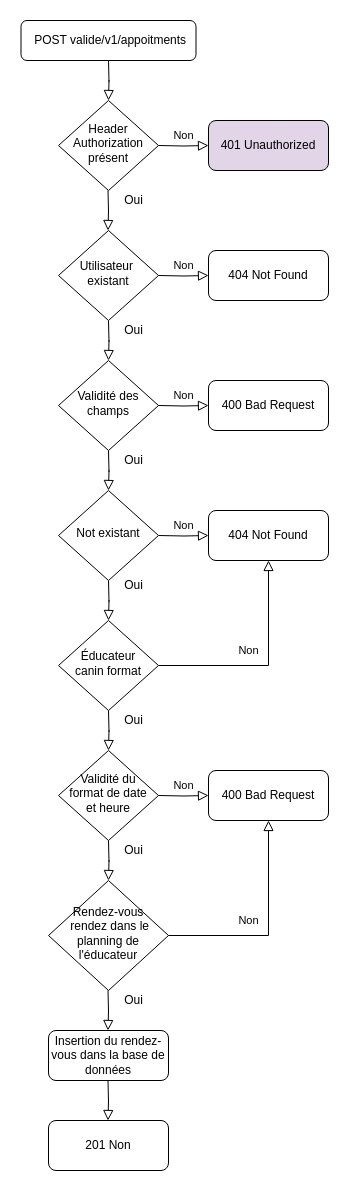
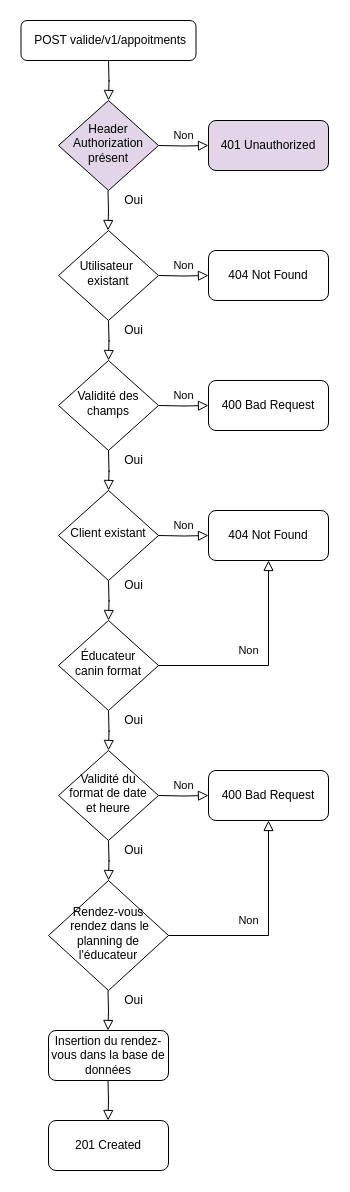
(109, 146) -> (109, 146)
(109, 534) -> (109, 534)
(109, 1146) -> (109, 1146)
